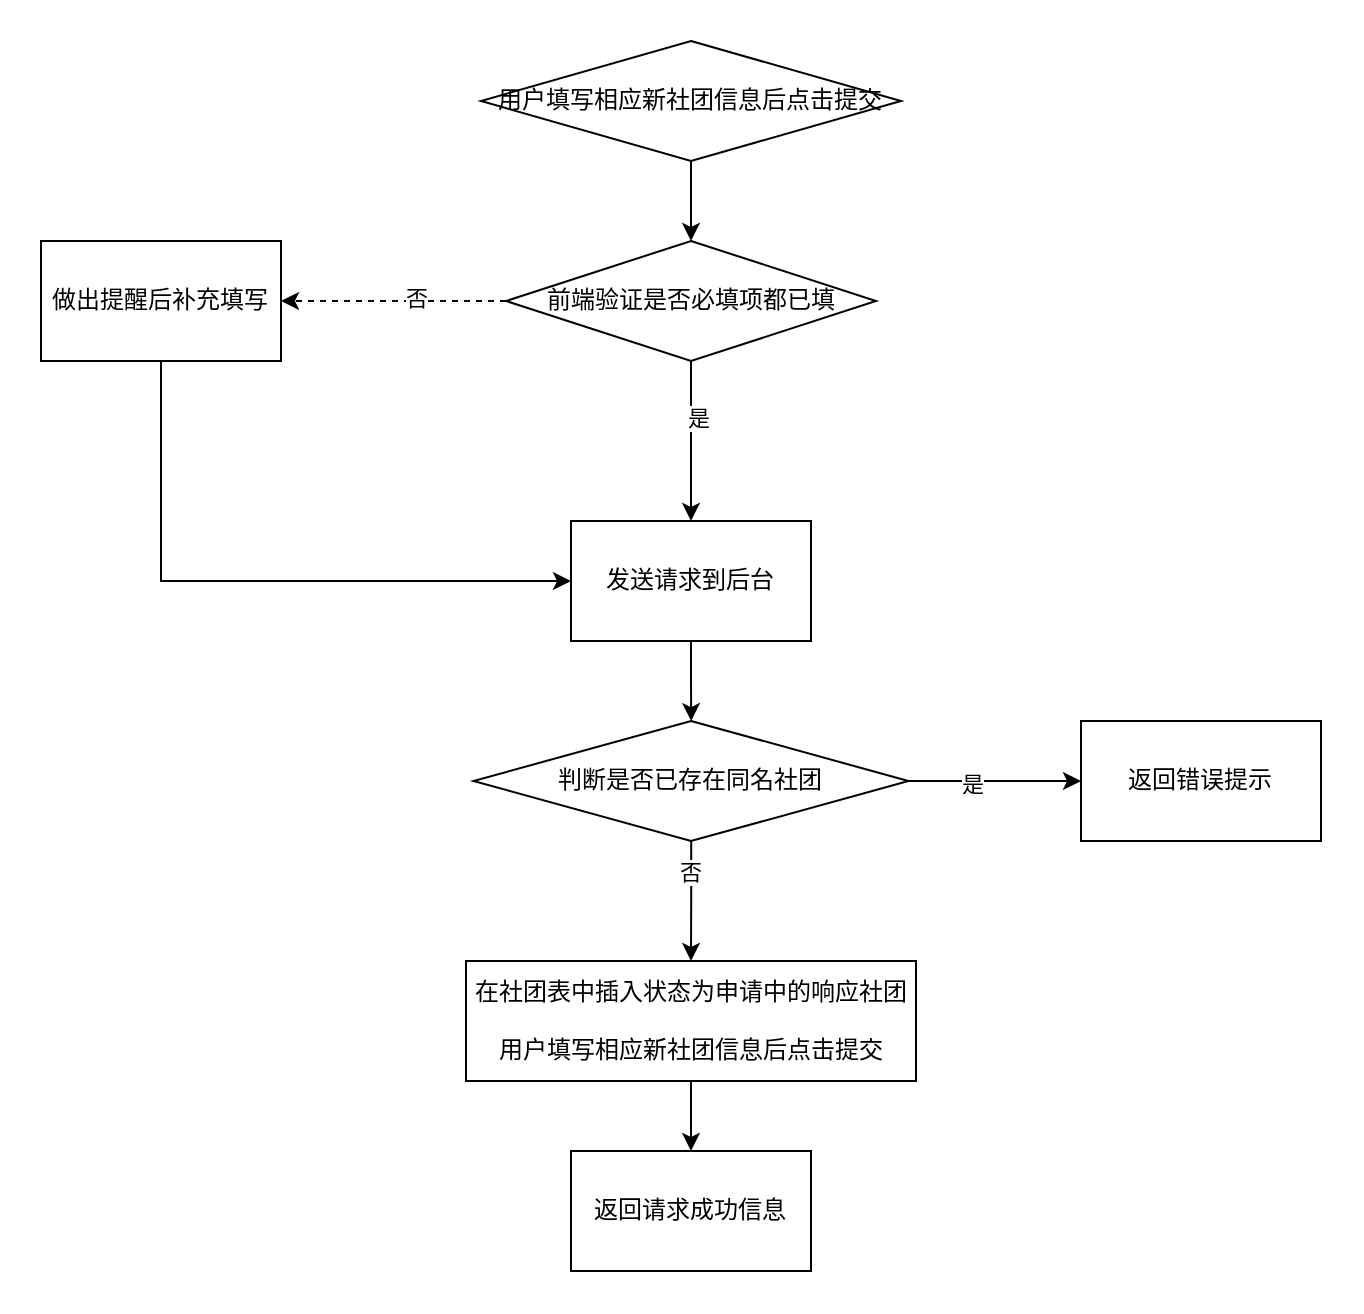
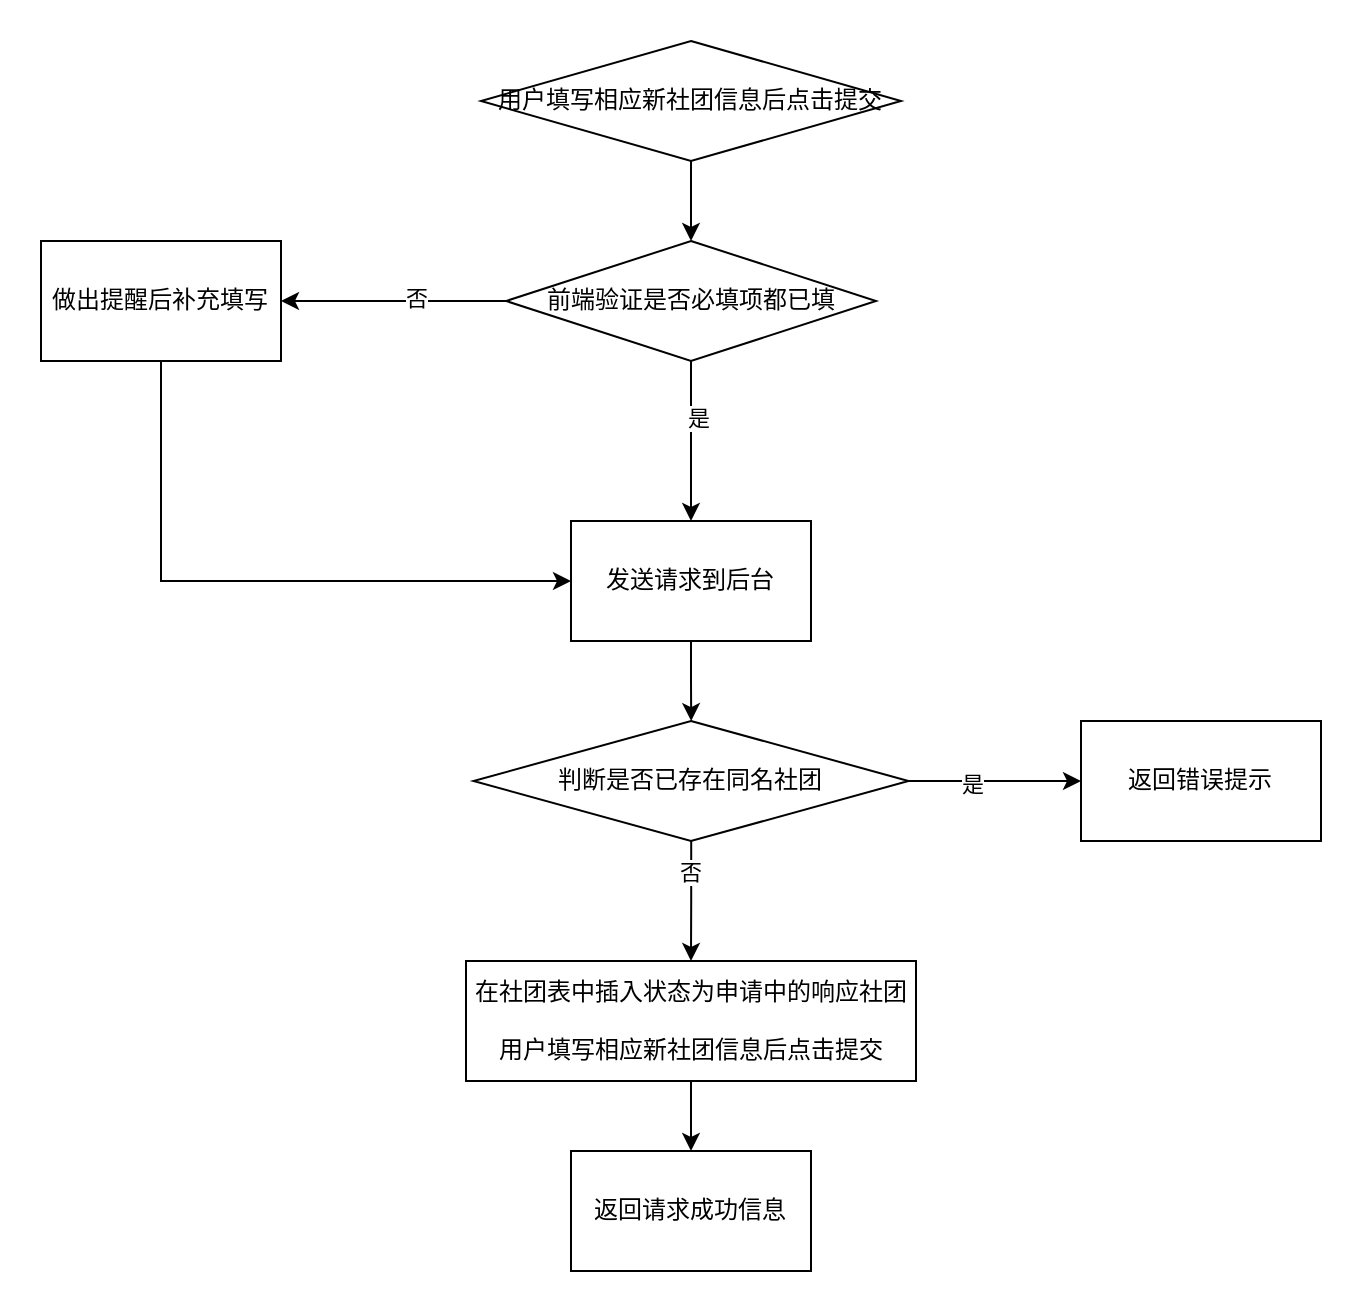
(350, 301) -> (350, 301)
